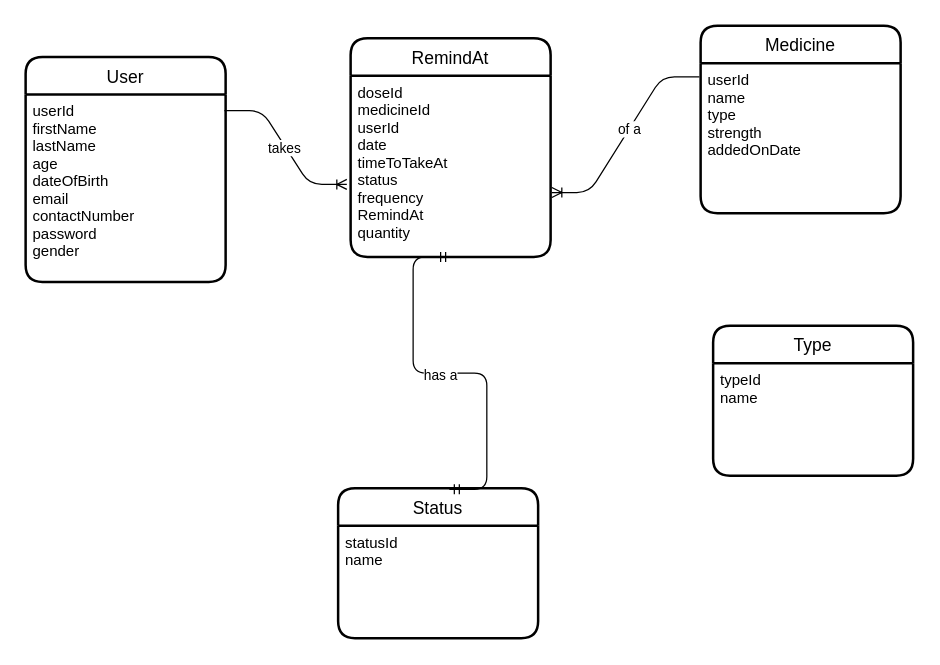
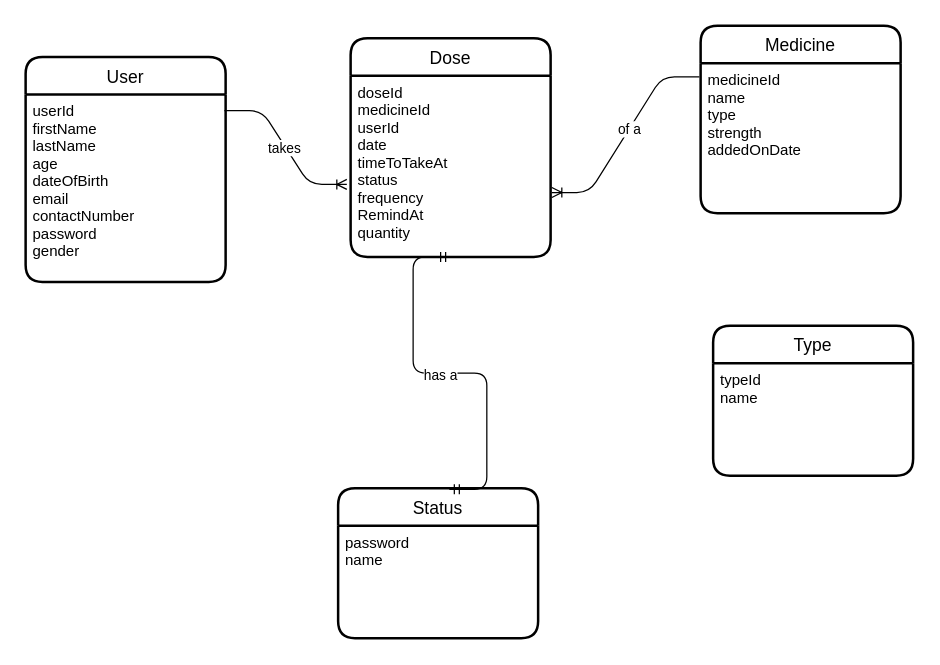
(450, 58) -> (450, 58)
(733, 80) -> (746, 80)
(379, 543) -> (379, 543)
